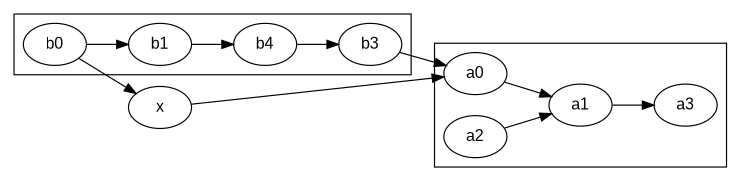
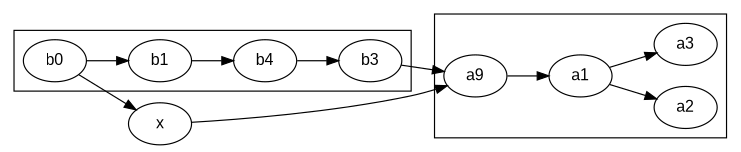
(475, 74) -> (475, 76)
(522, 123) -> (628, 90)
